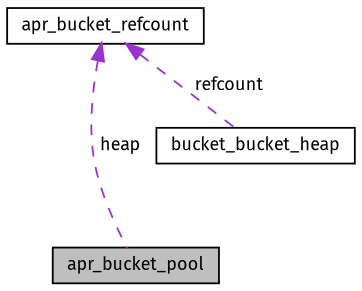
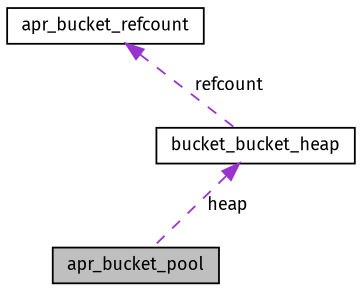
(94, 157) -> (189, 212)
